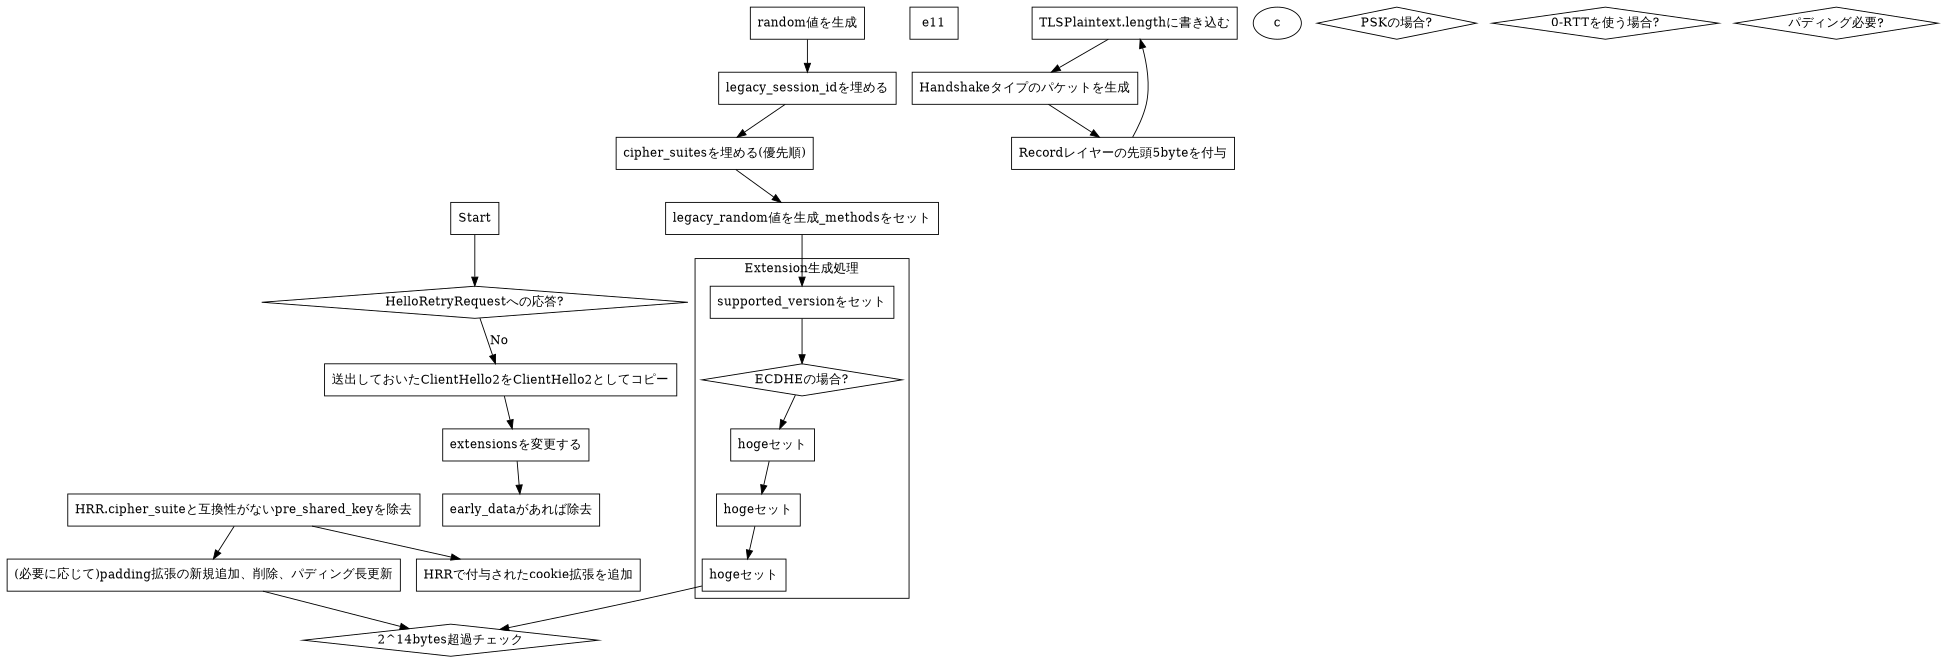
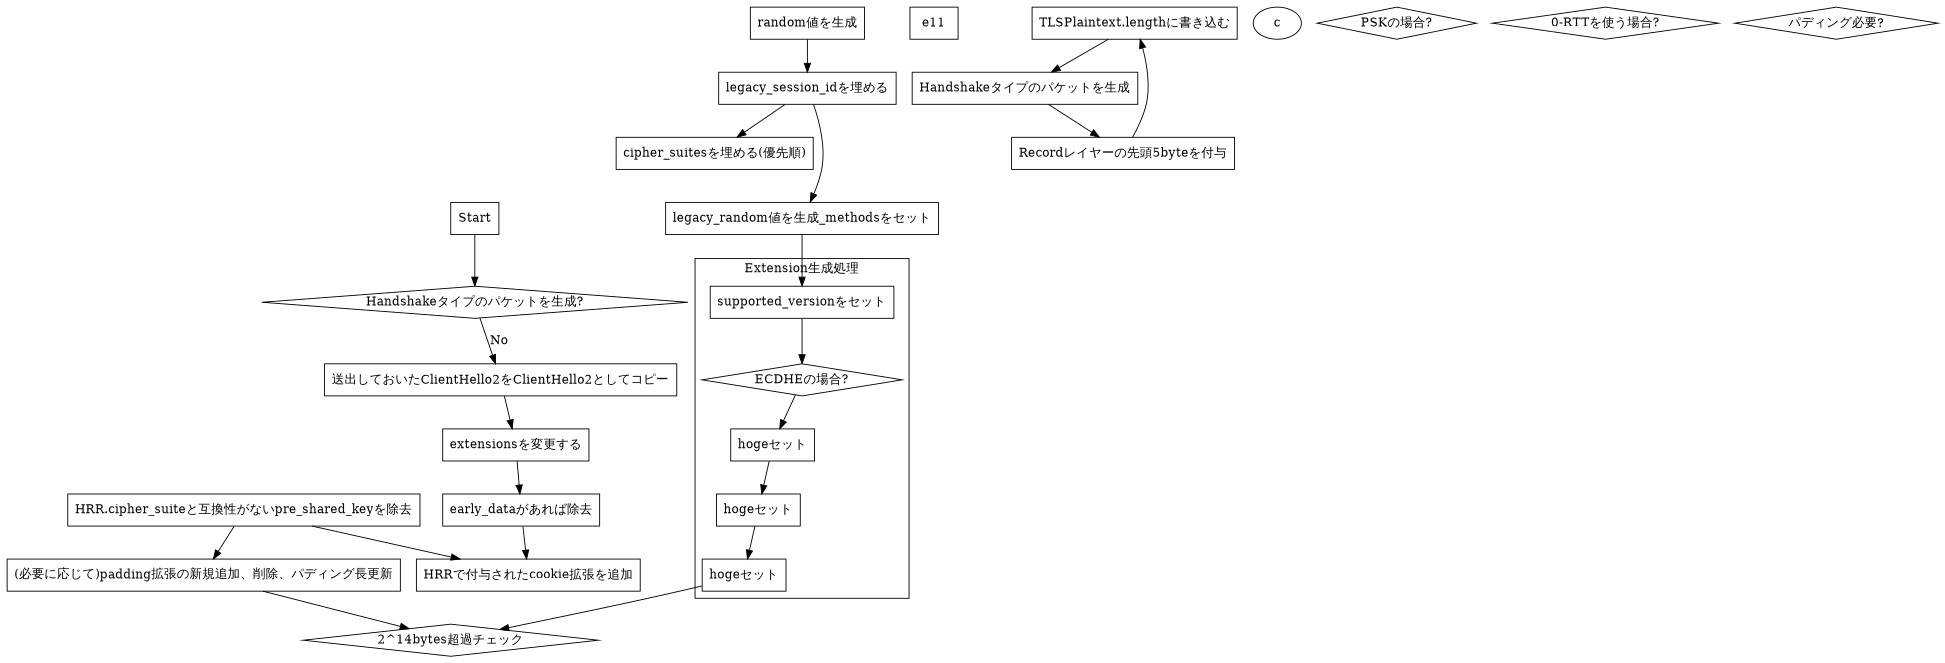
(755, 183) -> (823, 149)
(475, 302) -> (475, 302)
none -> (524, 538)
